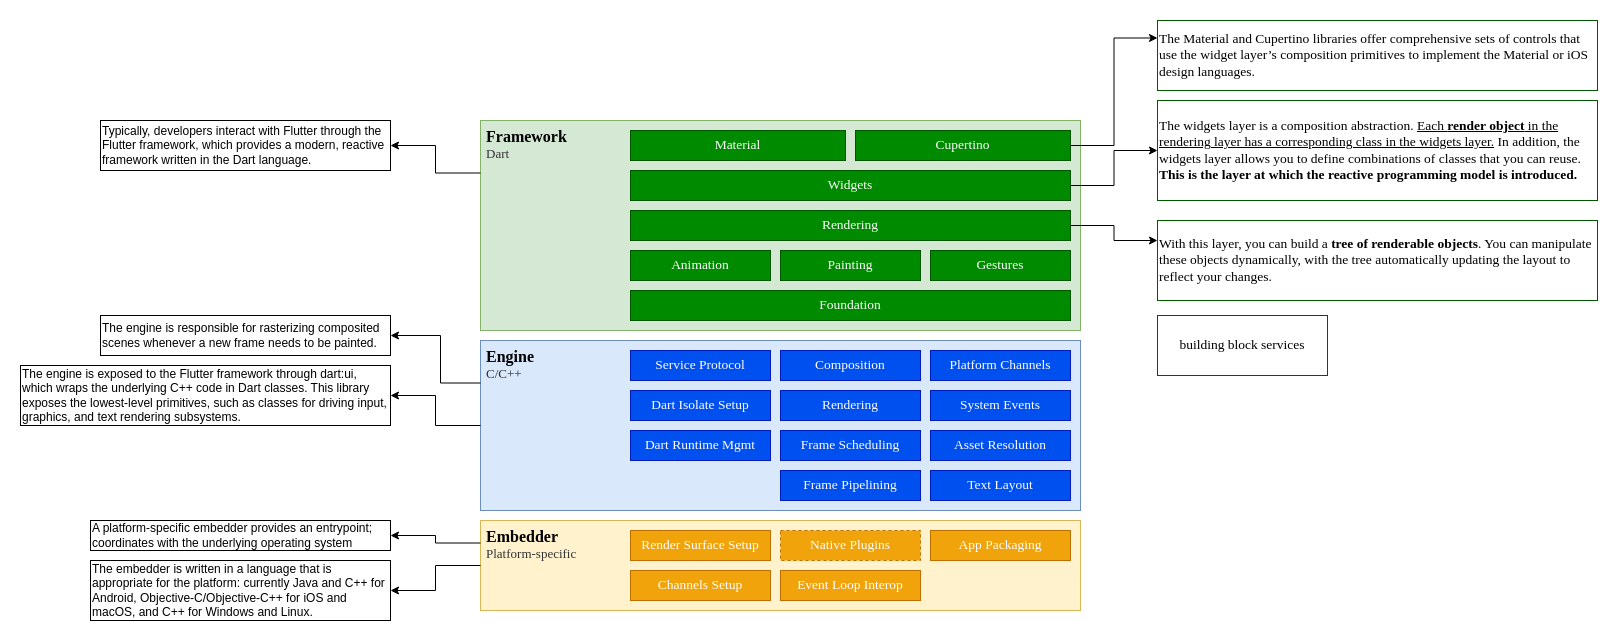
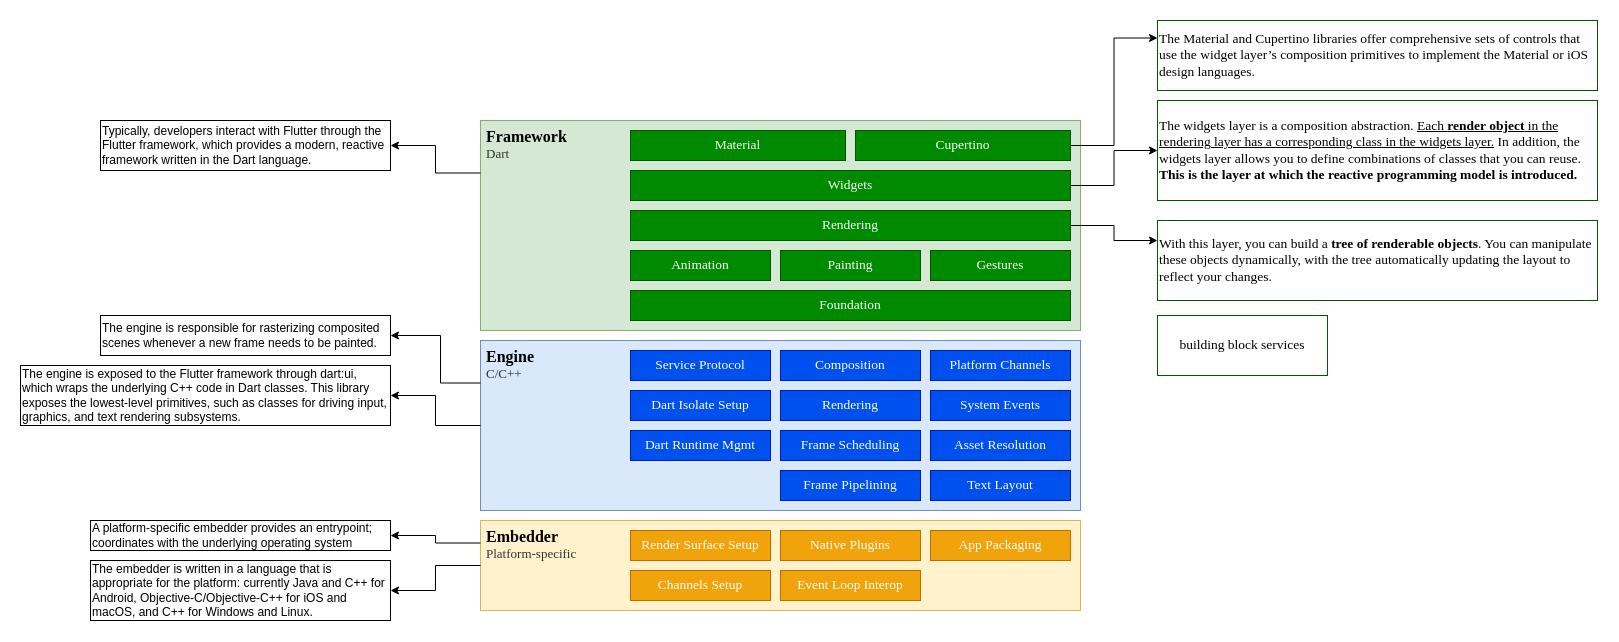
(851, 546) -> (851, 546)
